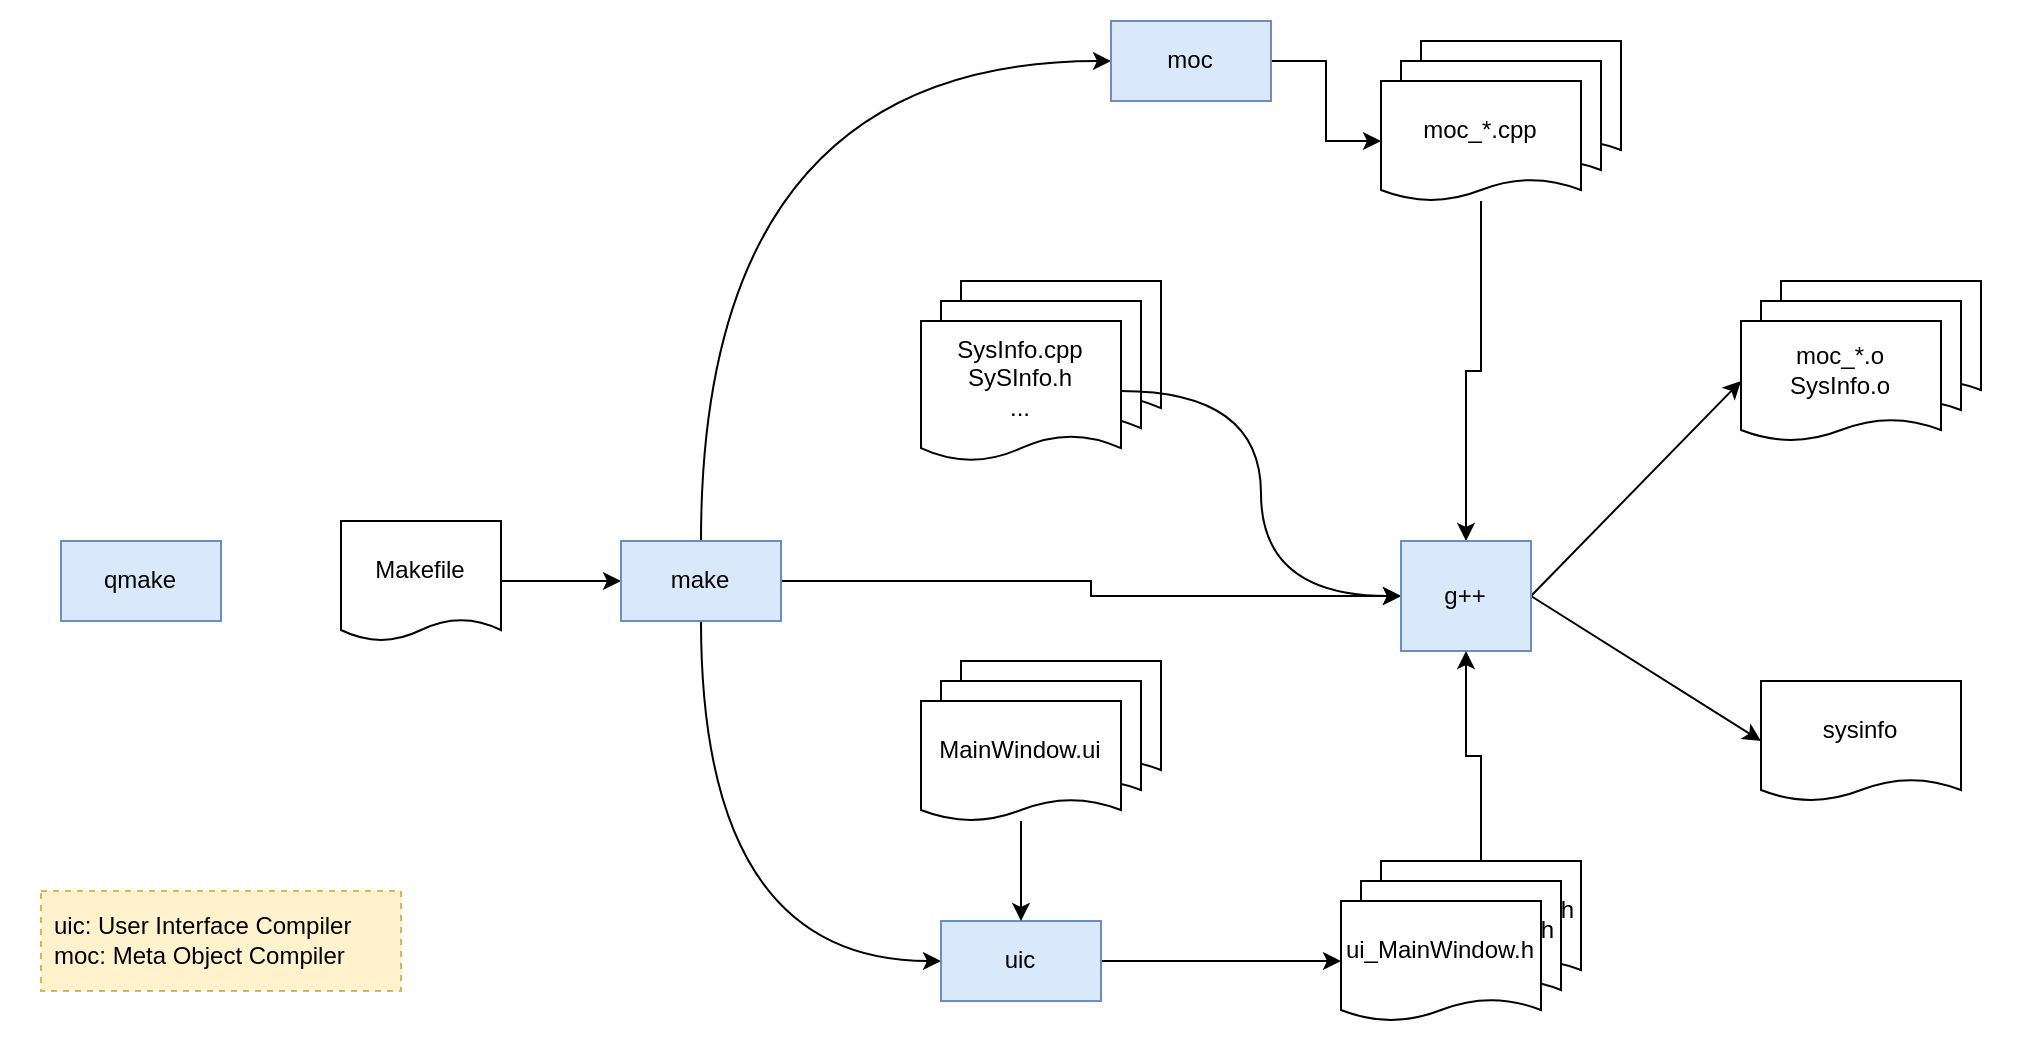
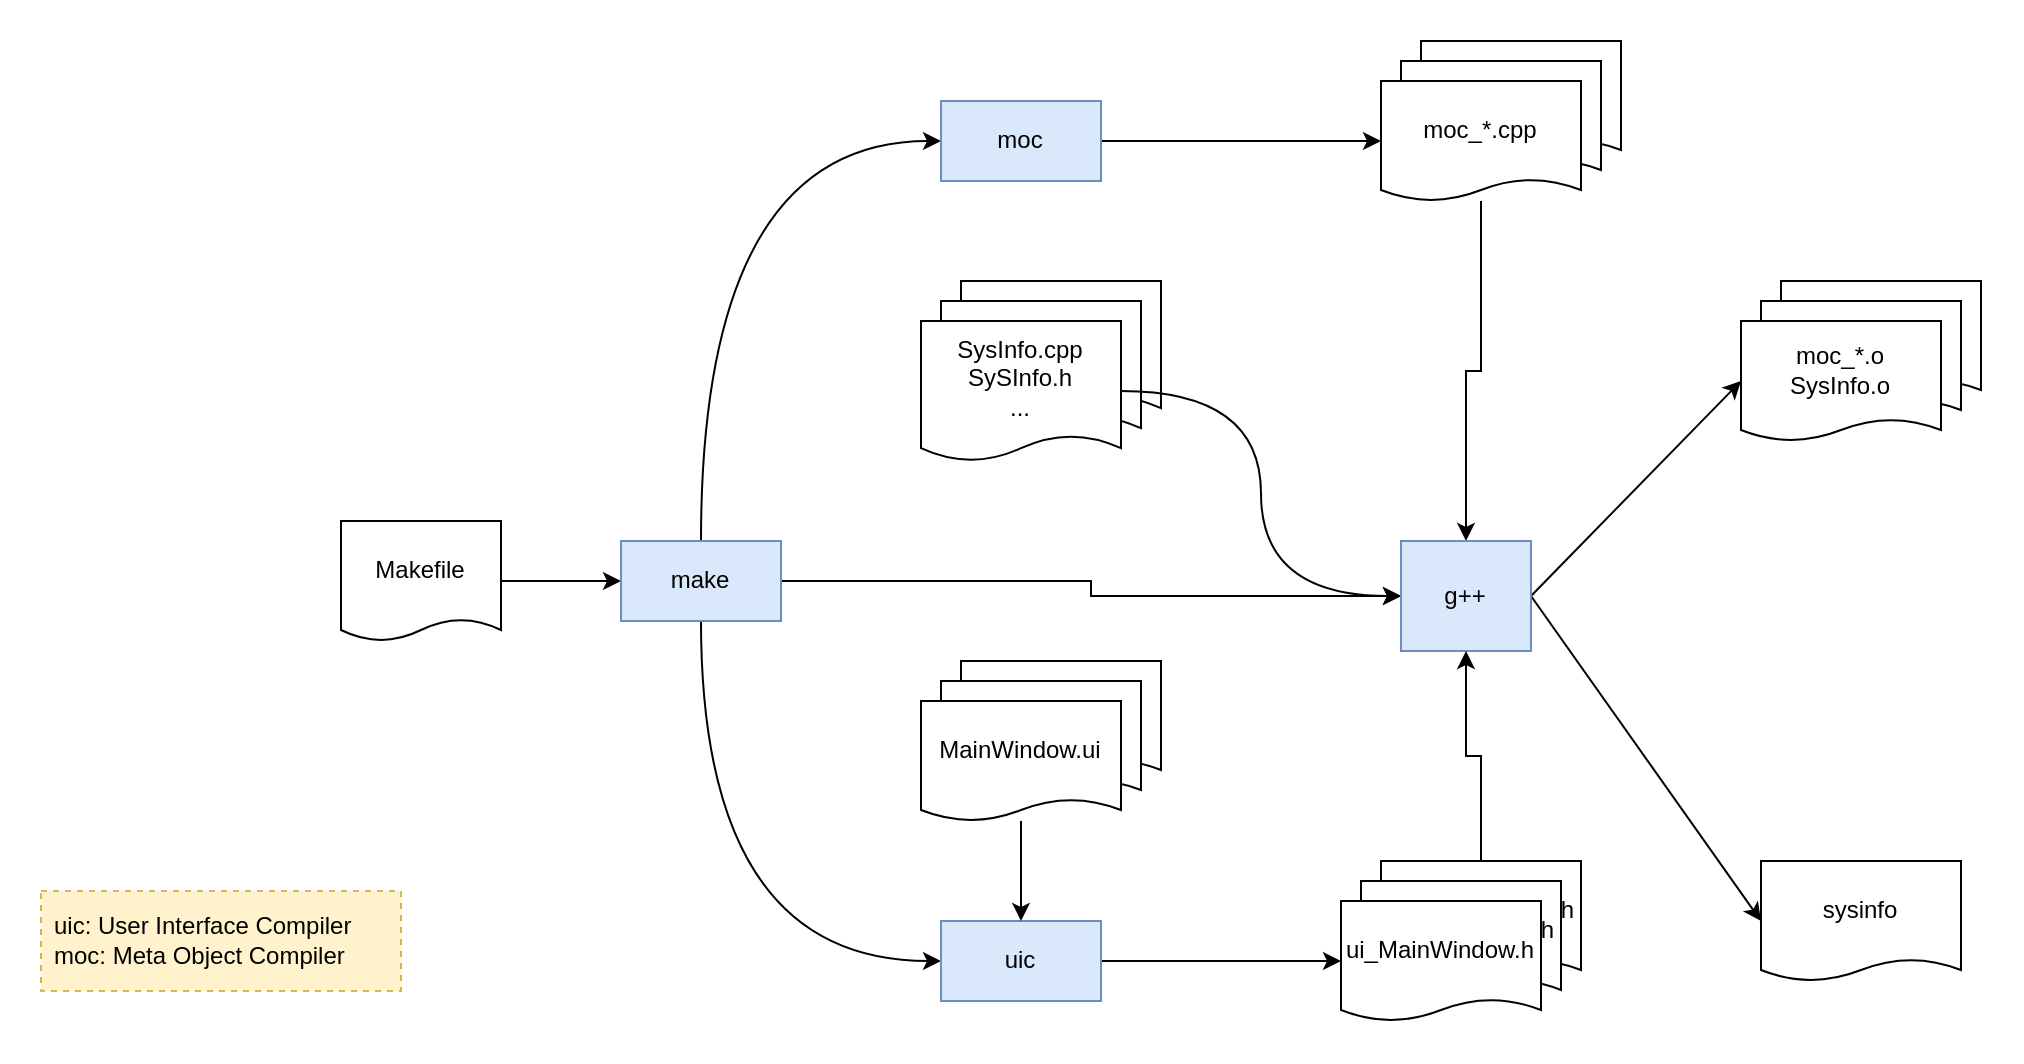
(1191, 61) -> (1021, 141)
(141, 581) -> none
(1861, 741) -> (1861, 921)
